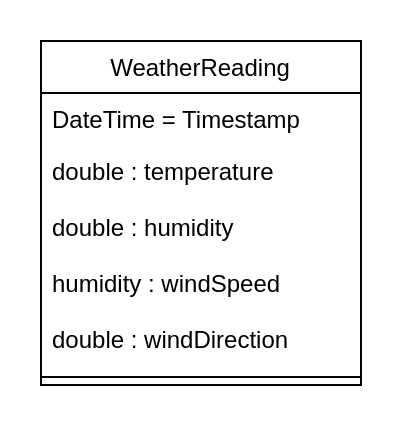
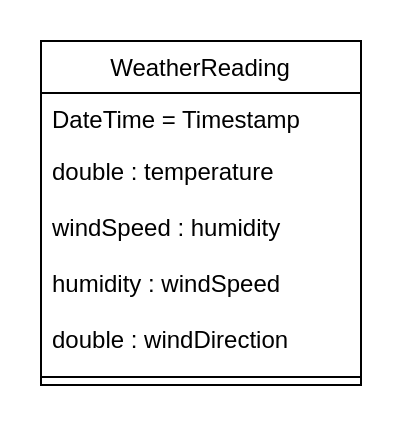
(148, 228) -> (168, 228)
